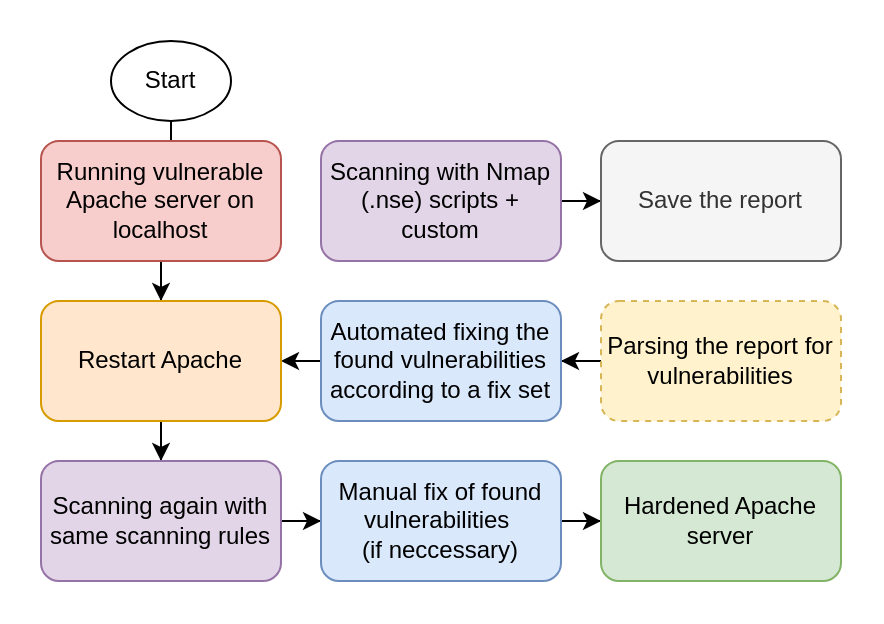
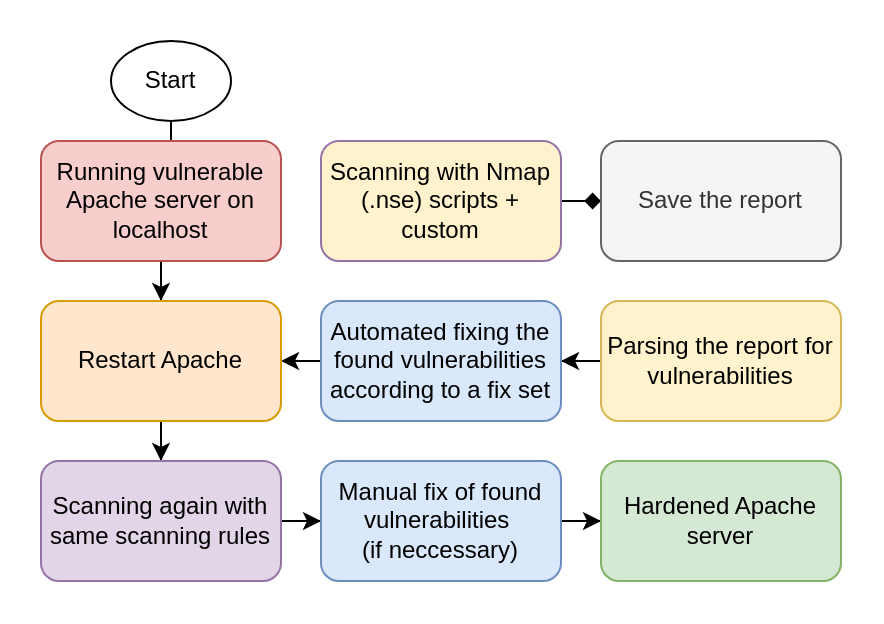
(441, 201) -> (441, 201)
(586, 201) -> (585, 201)
(721, 361) -> (721, 361)
